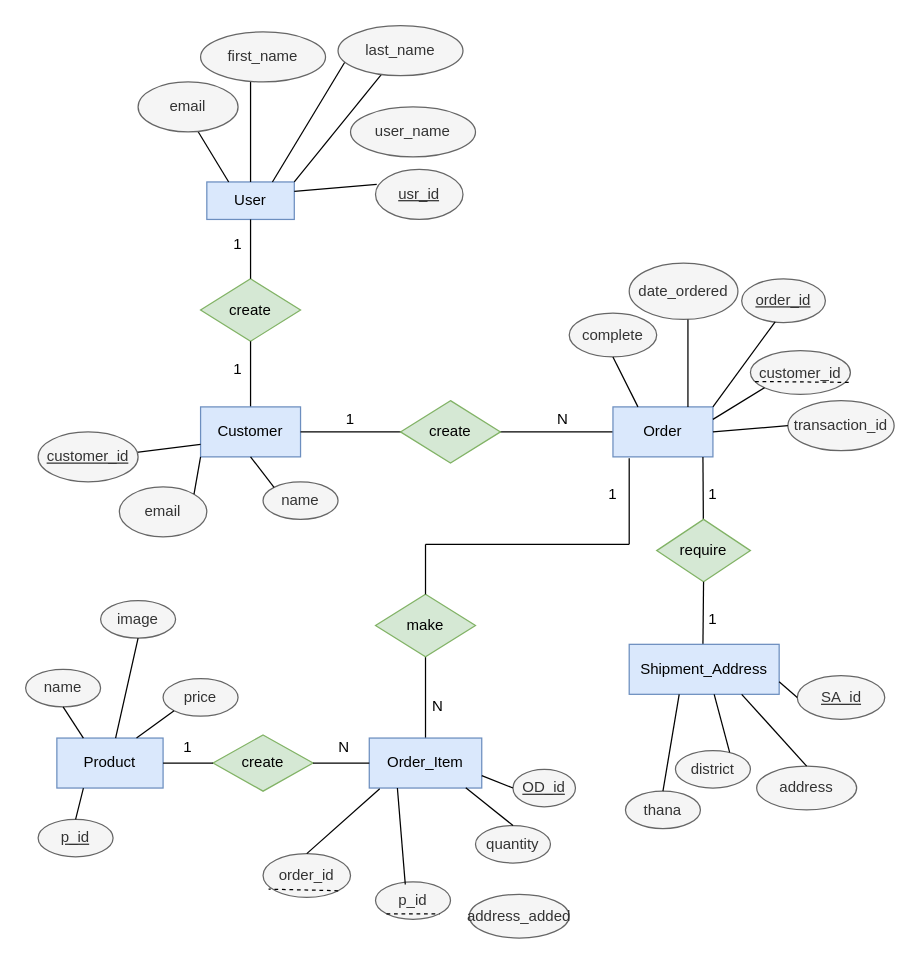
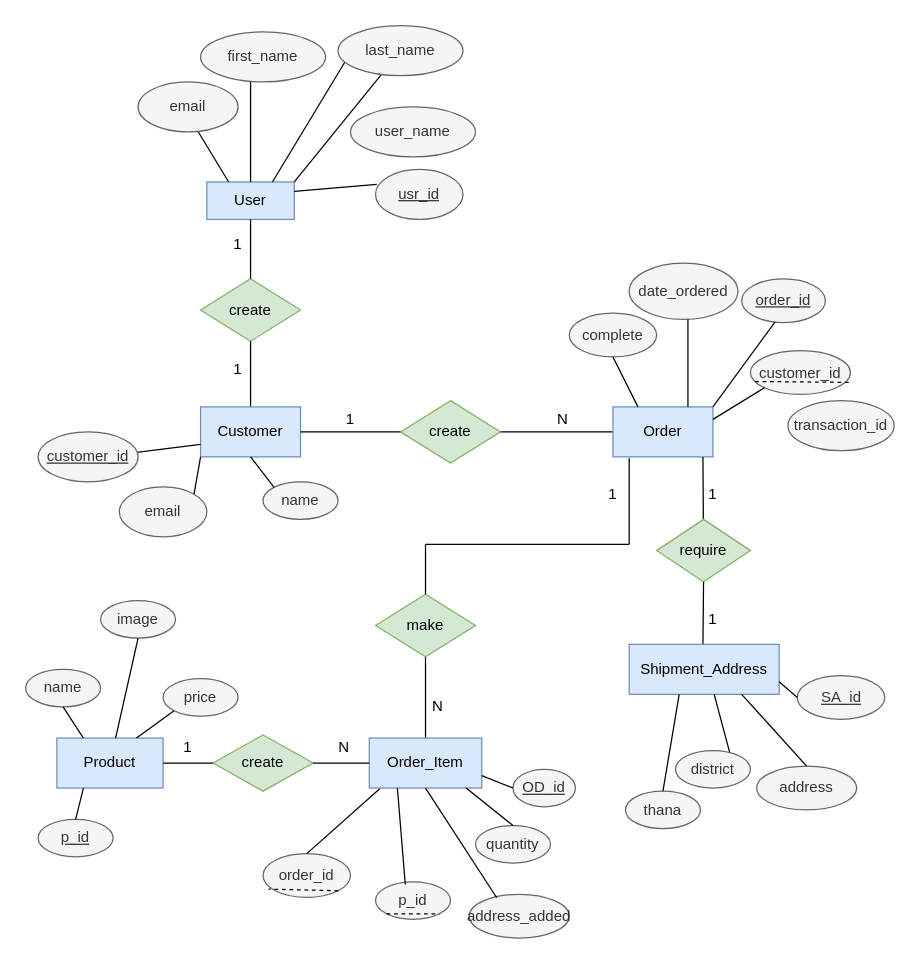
(750, 429) -> none
none -> (461, 843)
